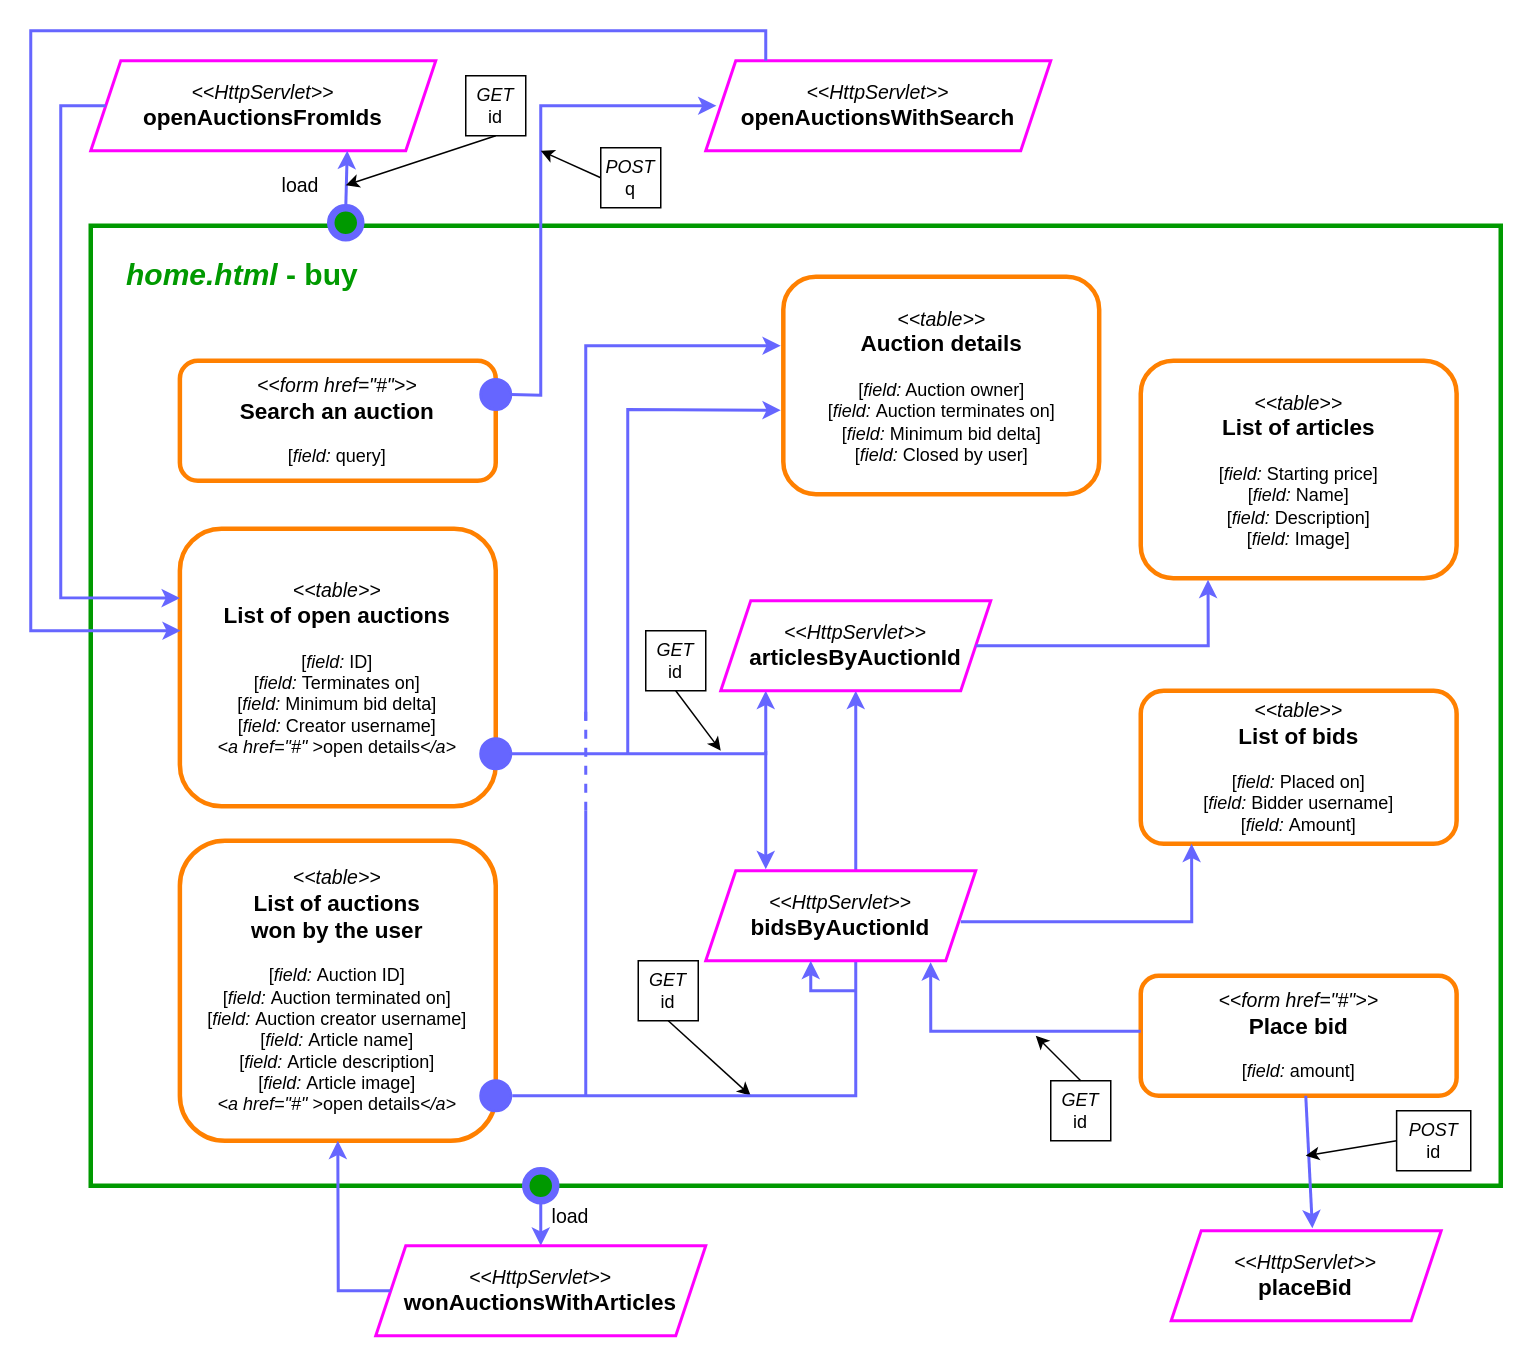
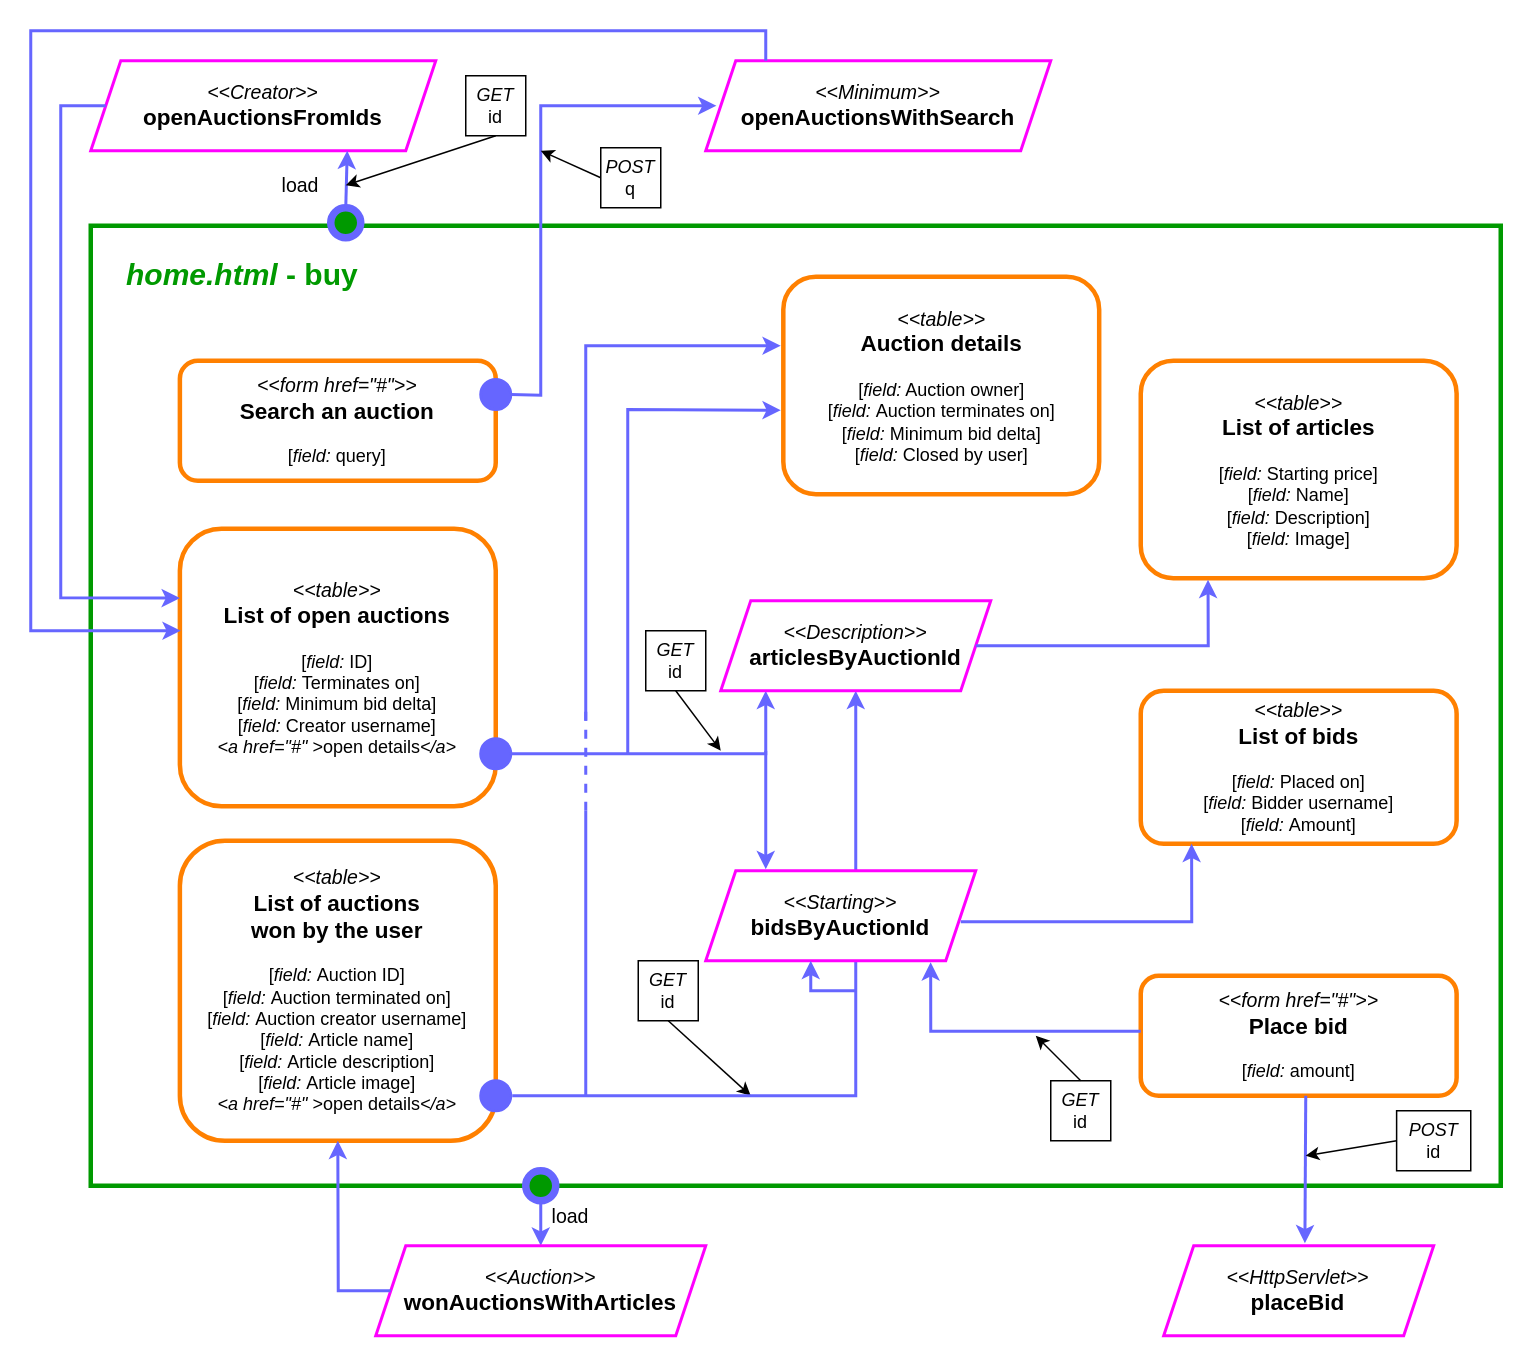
(263, 106) -> (263, 106)
(878, 106) -> (878, 106)
(856, 646) -> (856, 646)
(841, 916) -> (841, 916)
(1306, 1276) -> (1299, 1291)
(541, 1291) -> (541, 1291)
